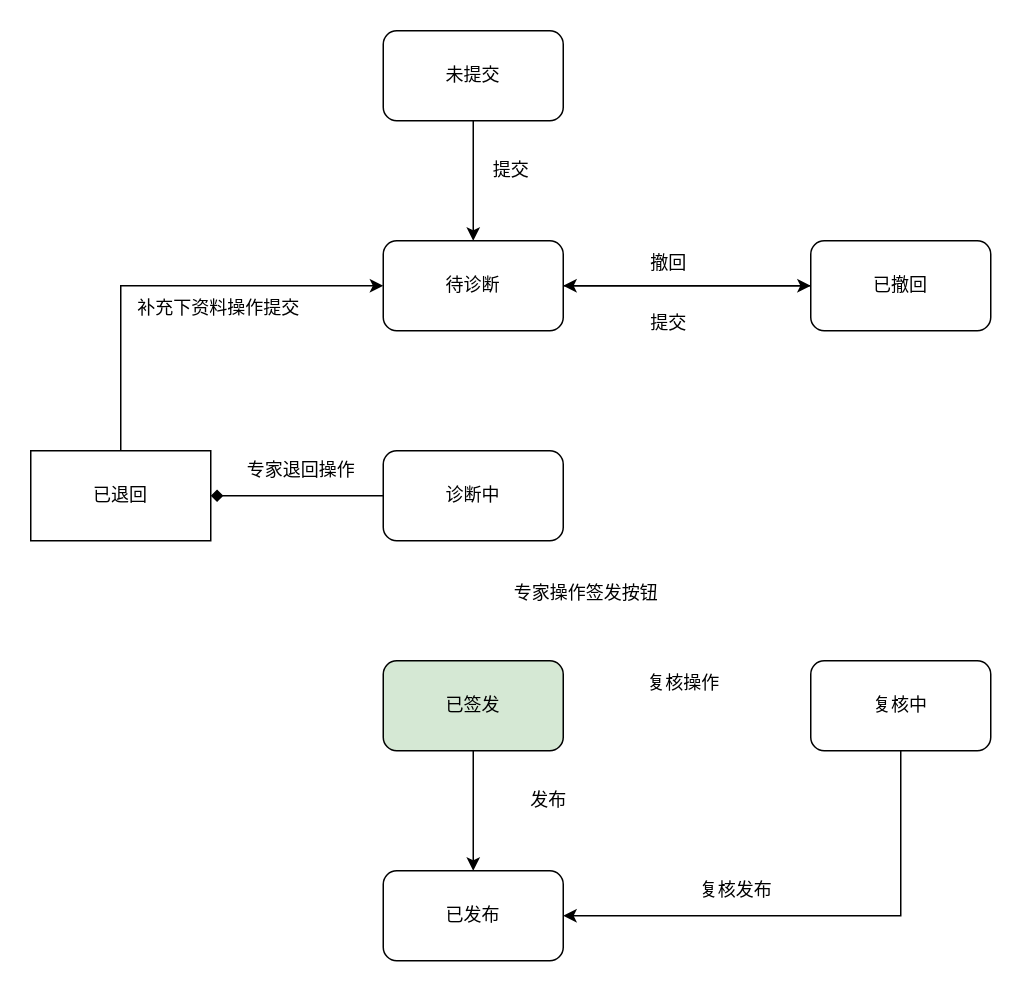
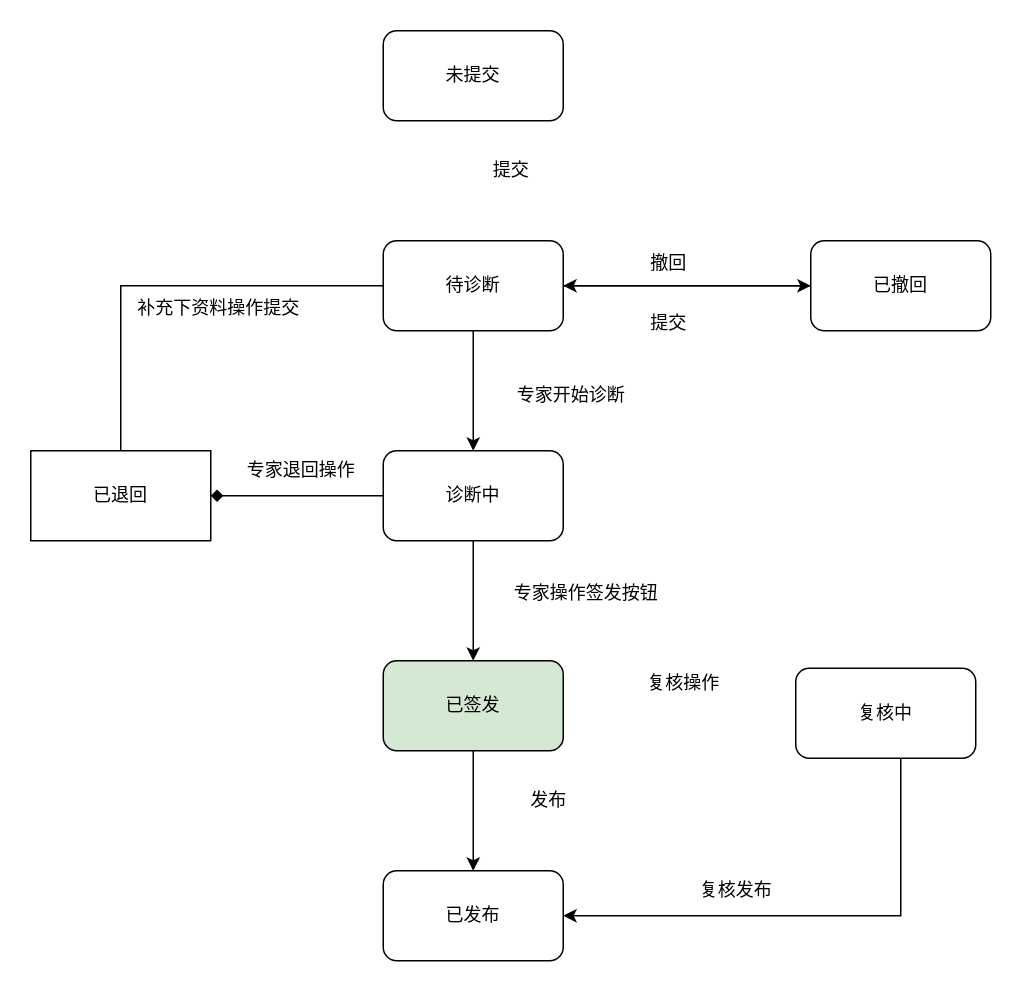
(473, 176) -> none
(372, 286) -> (376, 286)
none -> (473, 386)
none -> (571, 395)
none -> (473, 596)
(901, 706) -> (886, 713)
